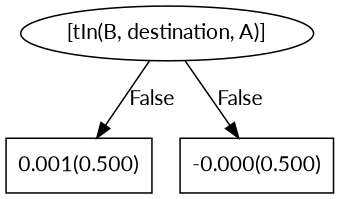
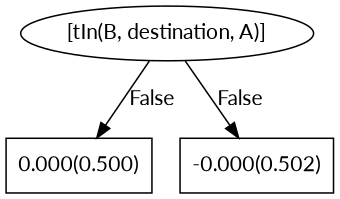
(79, 166) -> (79, 166)
(257, 166) -> (257, 166)
